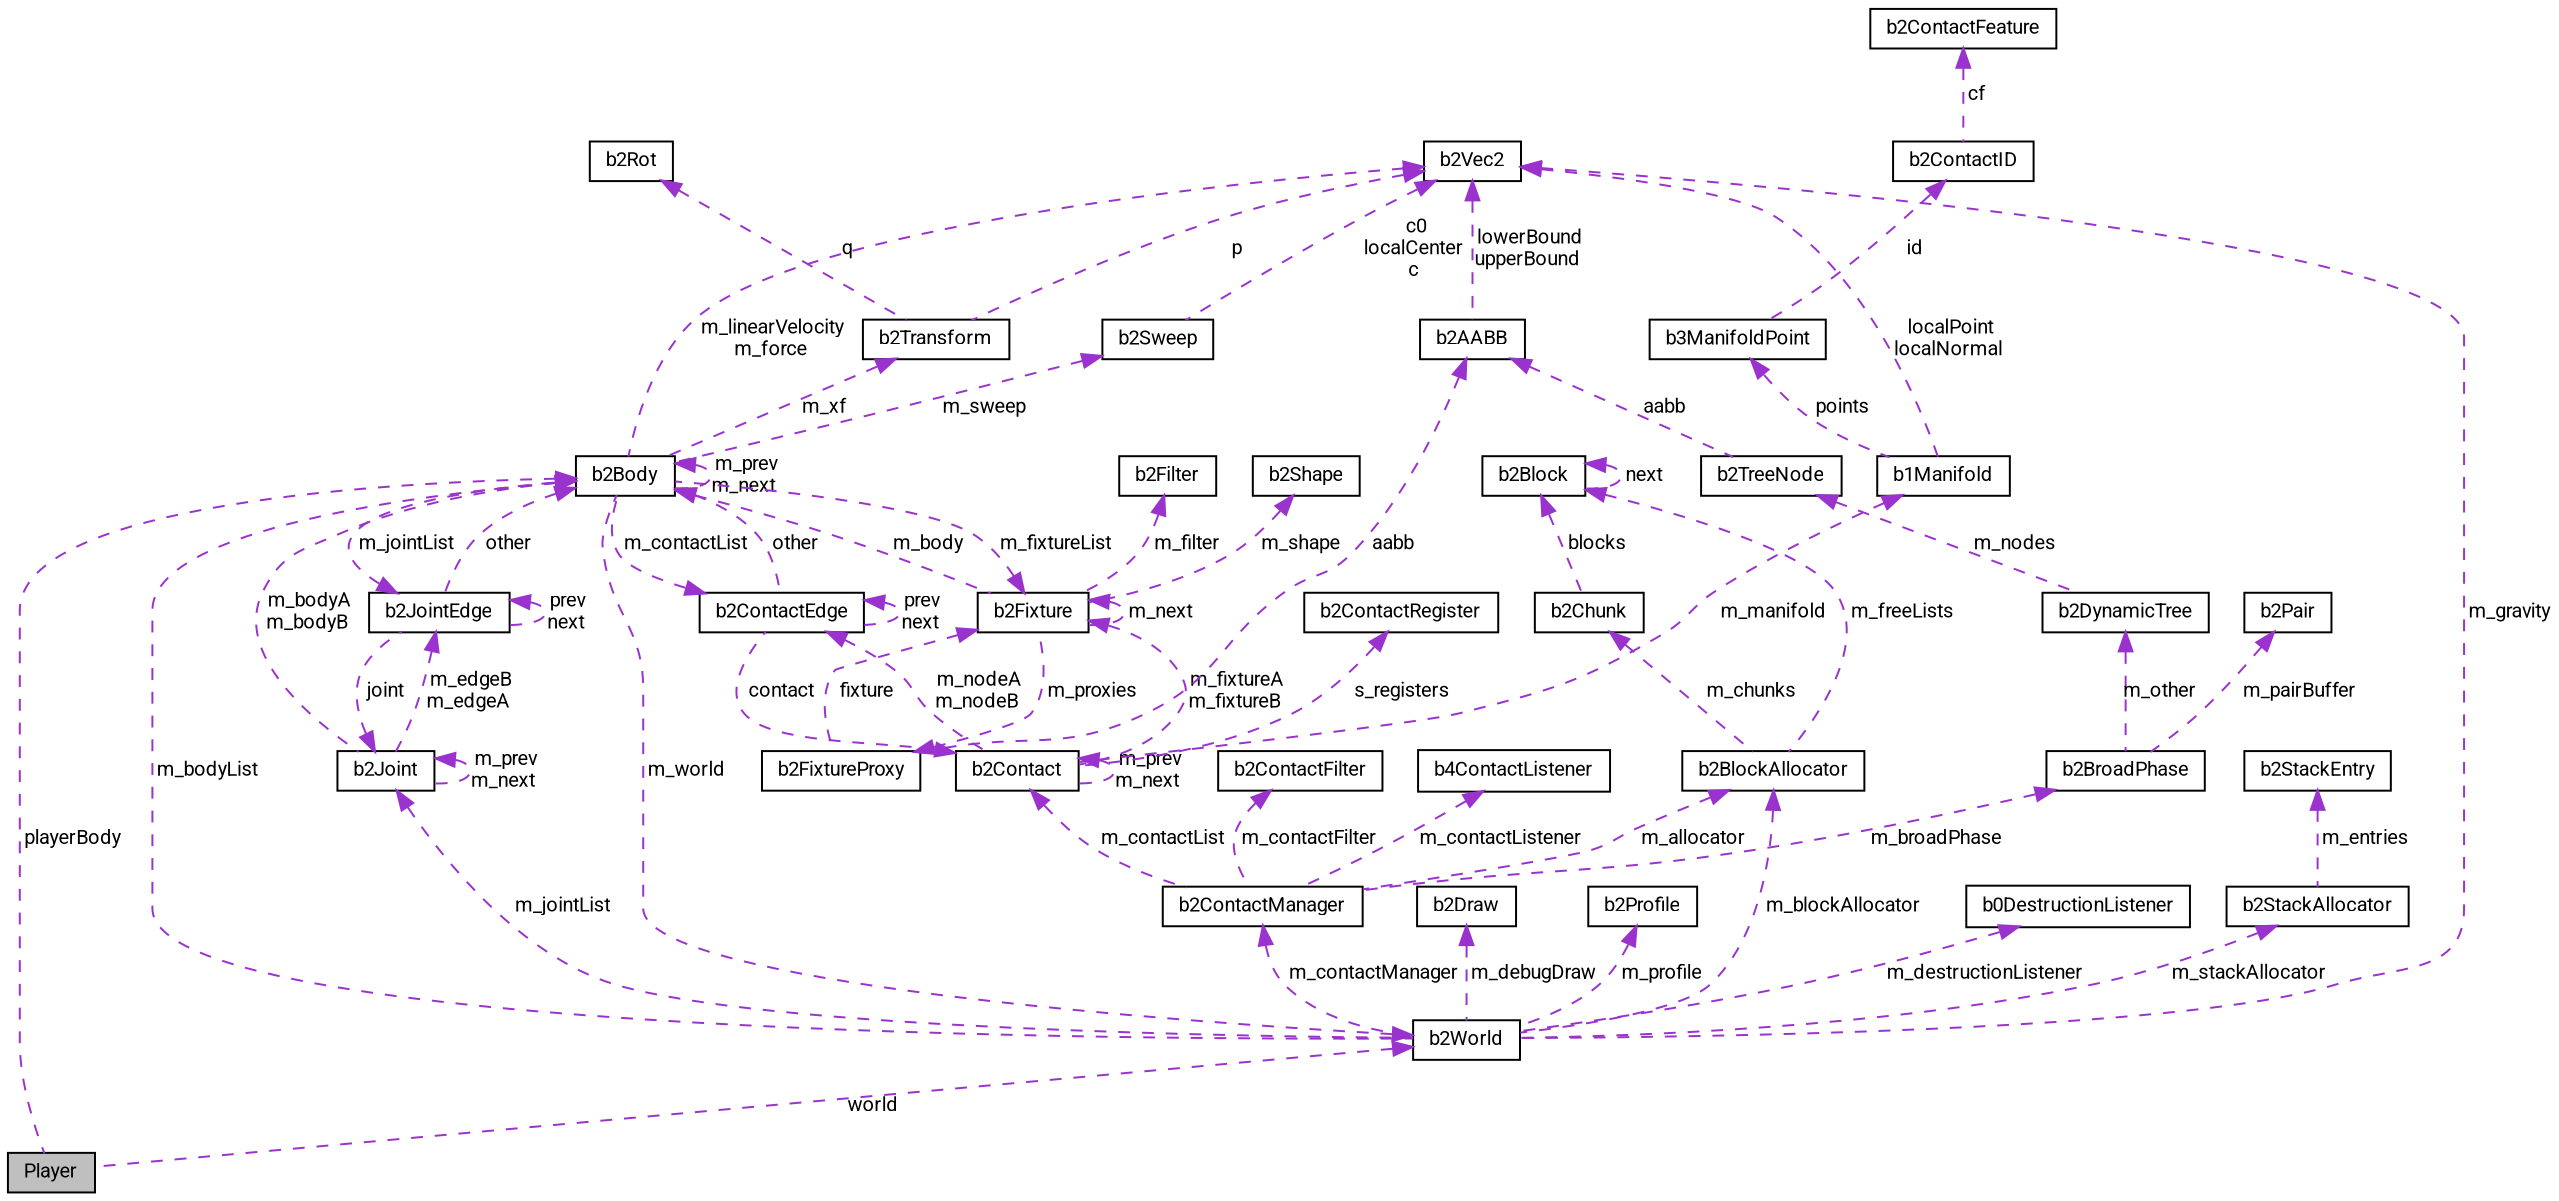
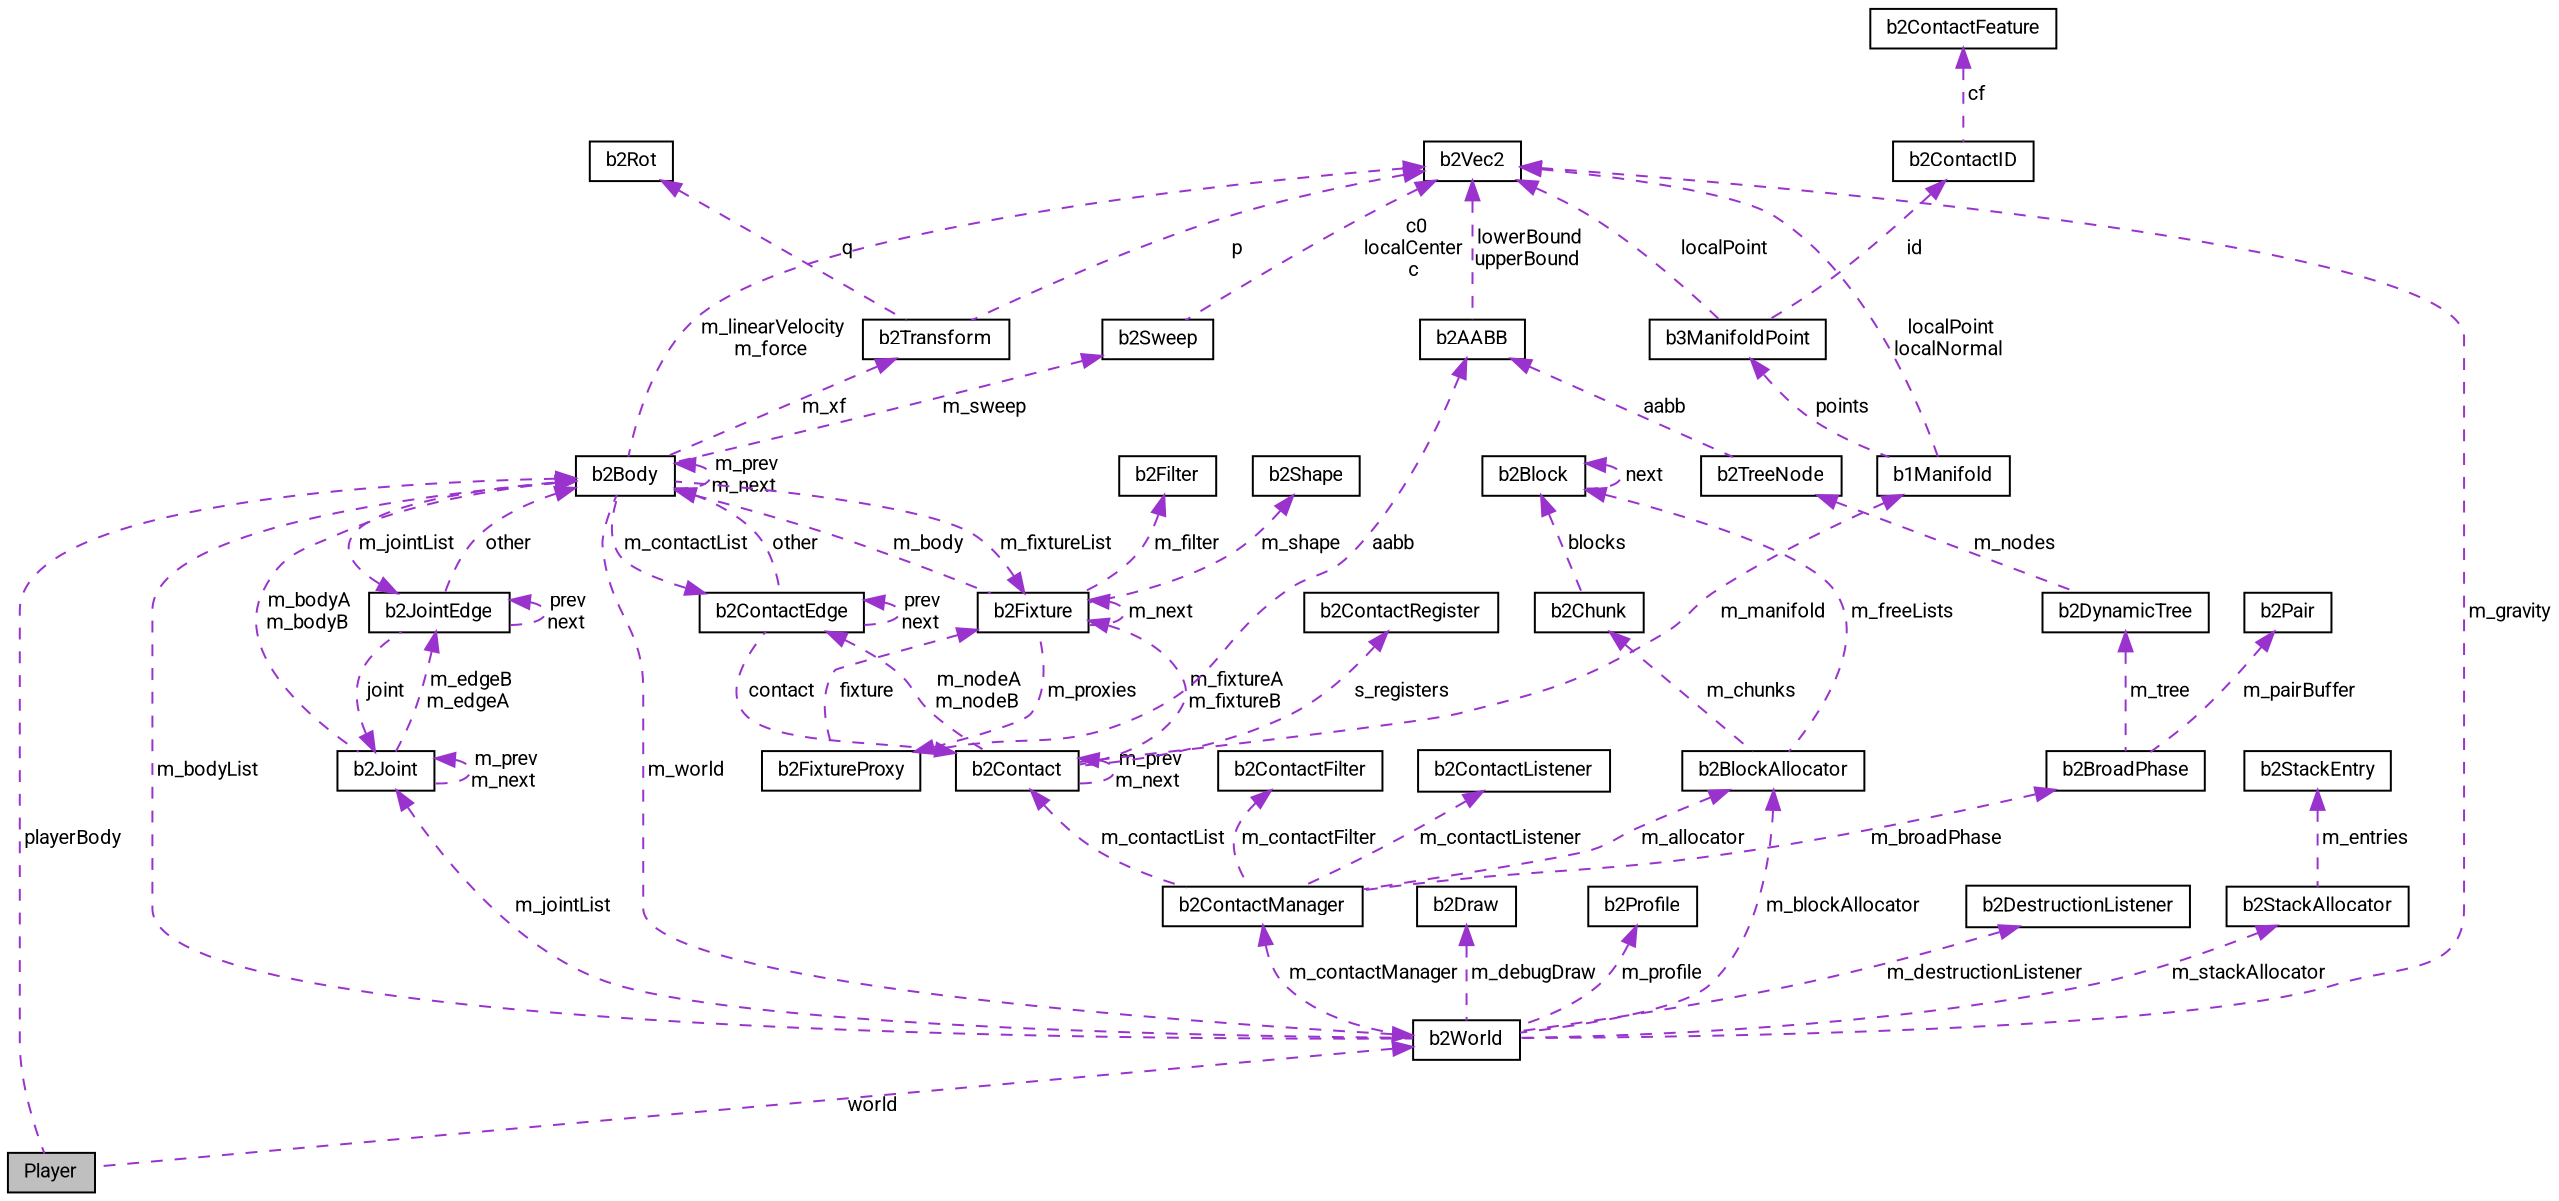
none -> (1634, 246)
(2158, 692) -> (2158, 692)
(1514, 771) -> (1514, 771)
(2078, 906) -> (2078, 906)
